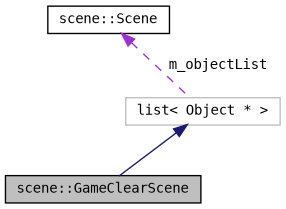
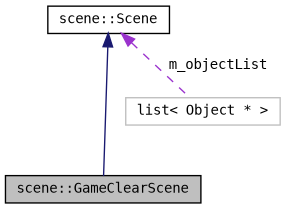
(148, 154) -> (106, 111)
